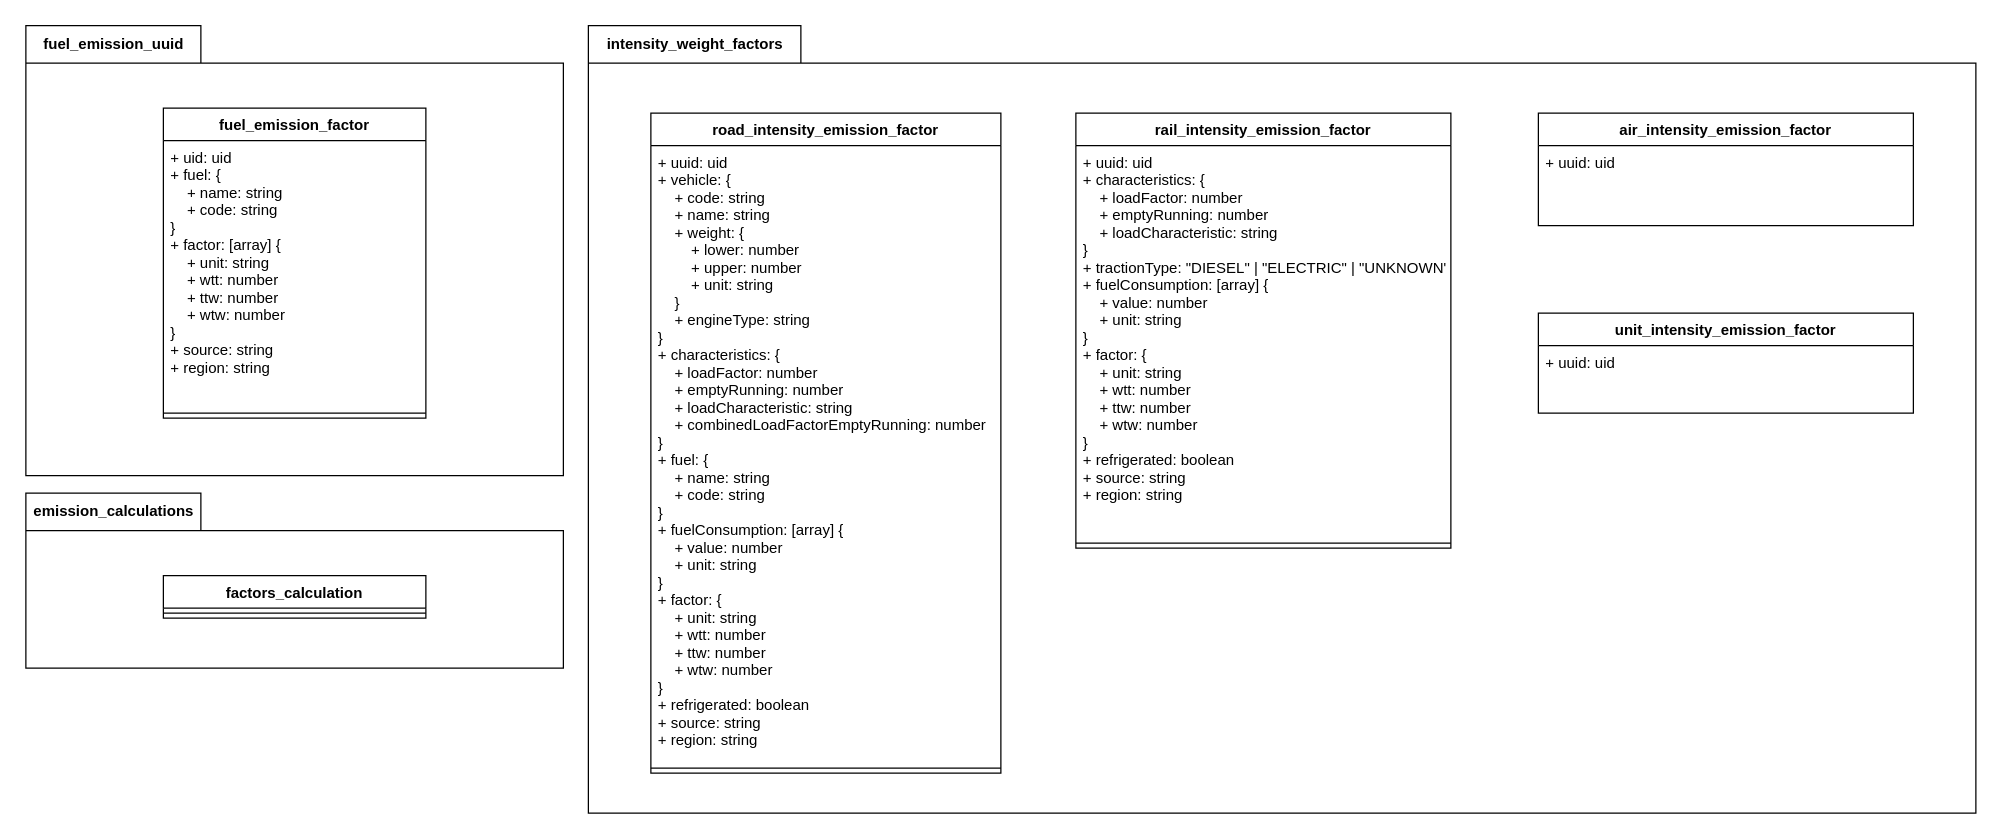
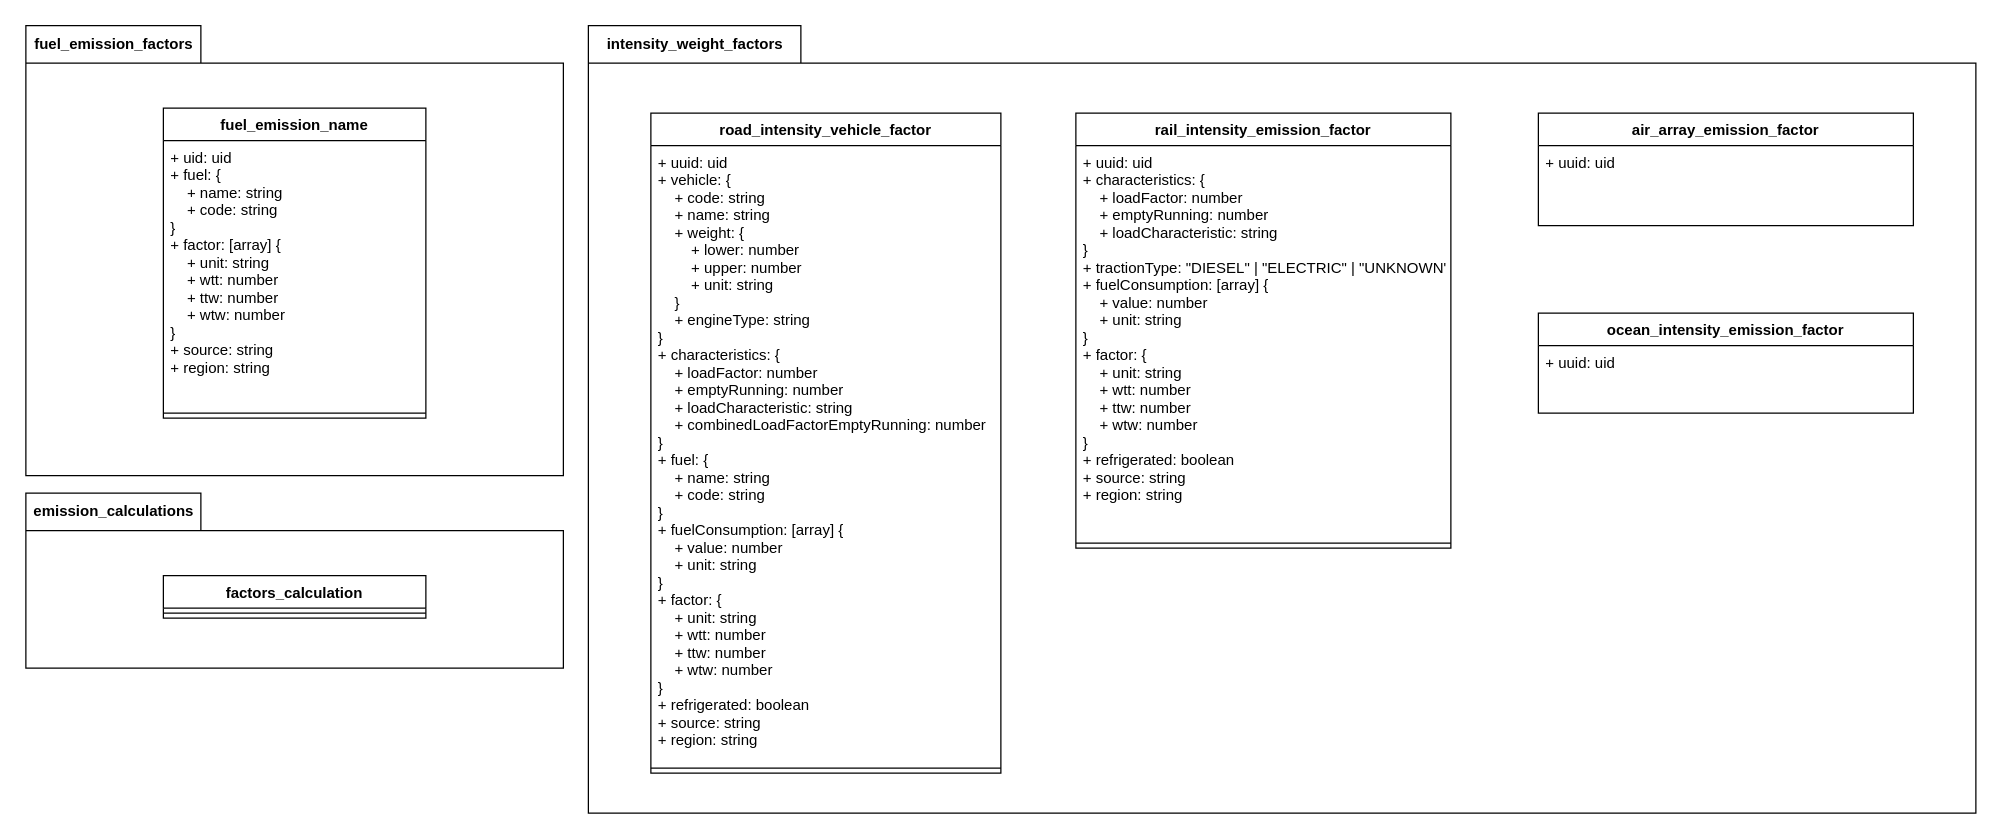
(114, 44) -> (114, 44)
(294, 125) -> (294, 125)
(825, 130) -> (825, 130)
(1725, 130) -> (1725, 130)
(1725, 330) -> (1725, 330)
